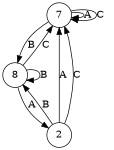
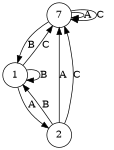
(15, 75) -> (15, 75)
